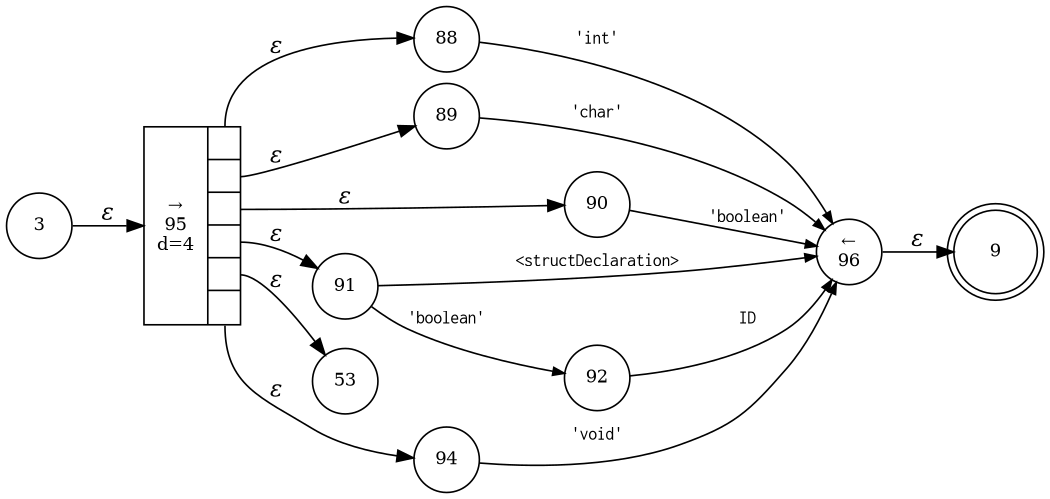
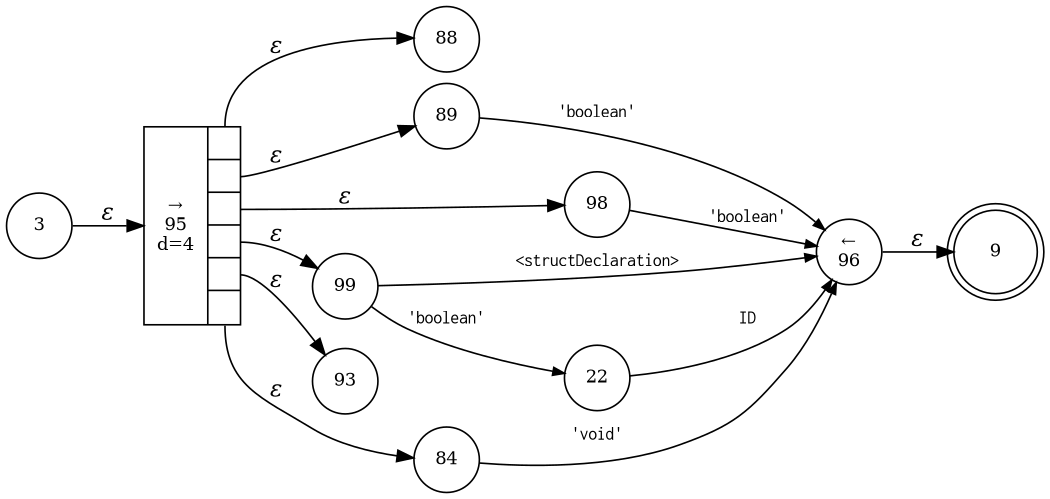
(673, 91) -> none
(597, 113) -> (597, 113)
(597, 205) -> (597, 205)
(345, 286) -> (345, 286)
(597, 378) -> (597, 378)
(345, 381) -> (345, 381)
(447, 460) -> (447, 460)
